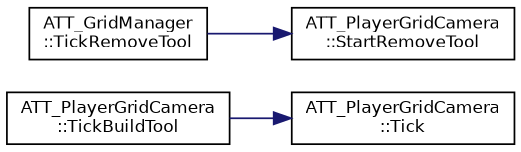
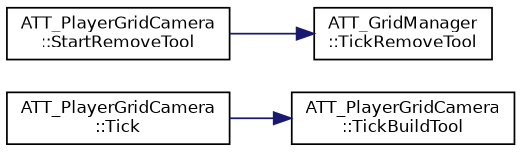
(240, 34) -> (263, 34)
(251, 118) -> (251, 118)
